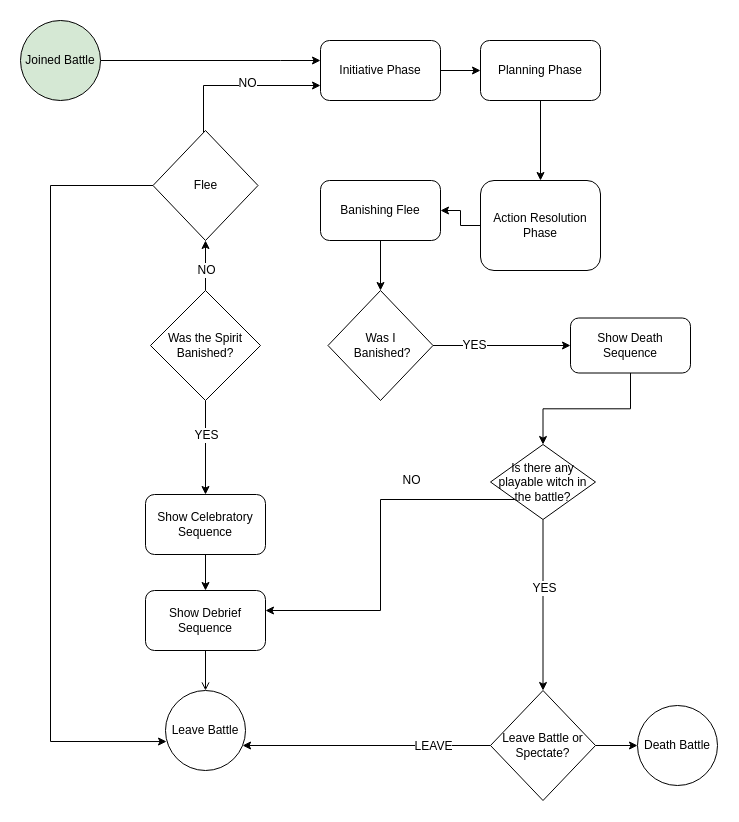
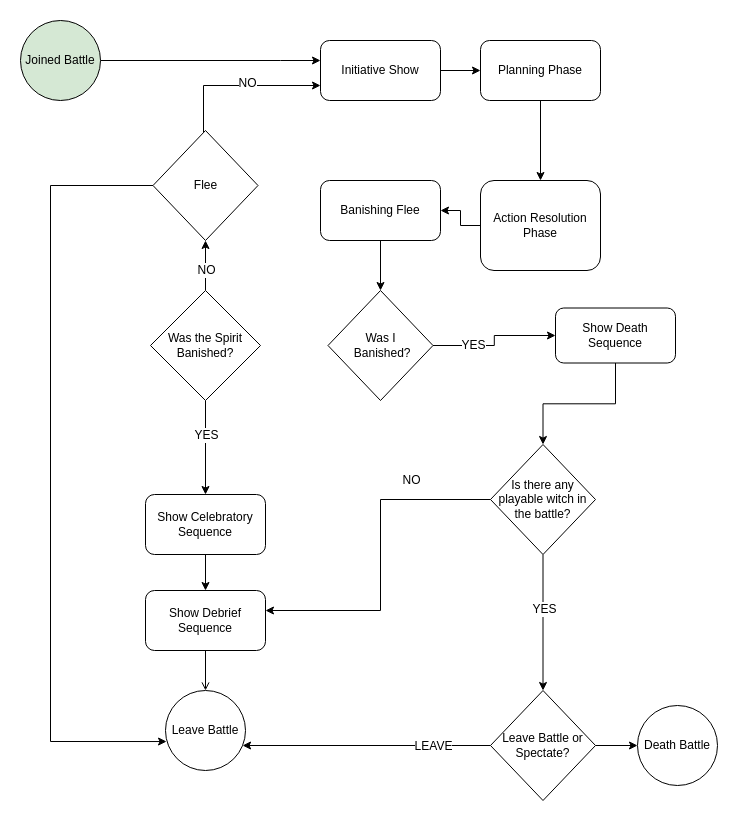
(381, 71) -> (381, 71)
(631, 346) -> (616, 336)
(543, 482) -> (543, 500)
